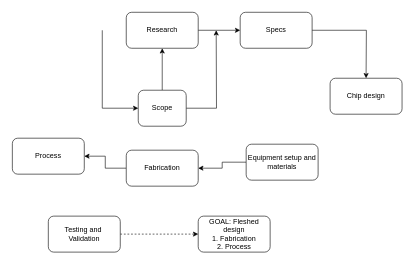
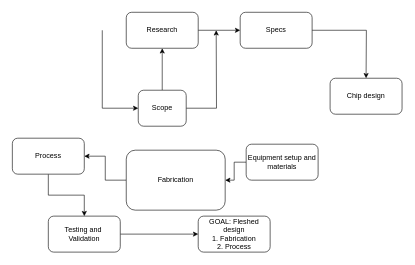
(162, 168) -> (176, 180)
none -> (48, 194)
(156, 234) -> (156, 234)
